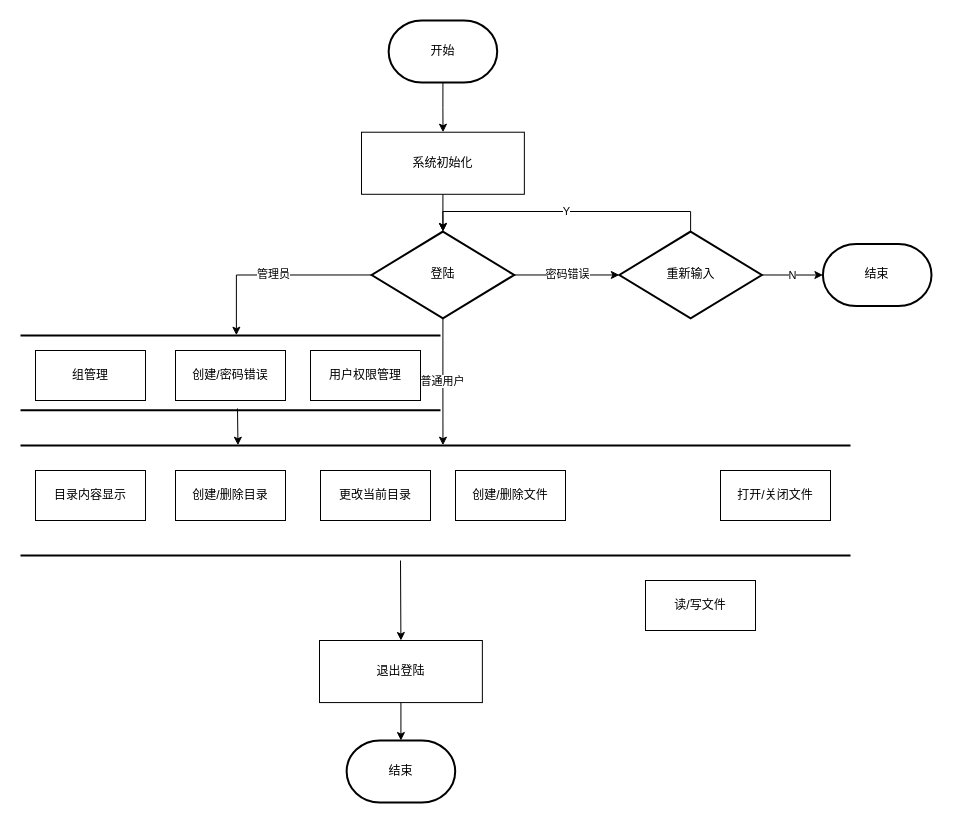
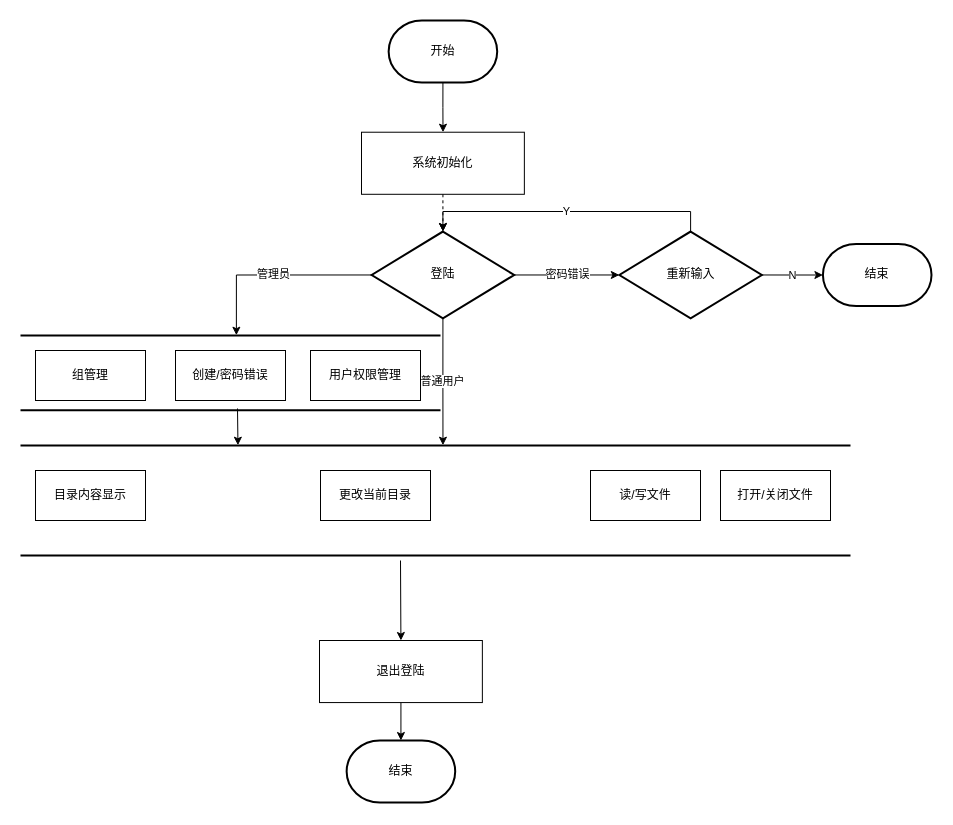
(443, 202) -> (443, 202)
(231, 496) -> none
(511, 496) -> none
(701, 606) -> (646, 496)
